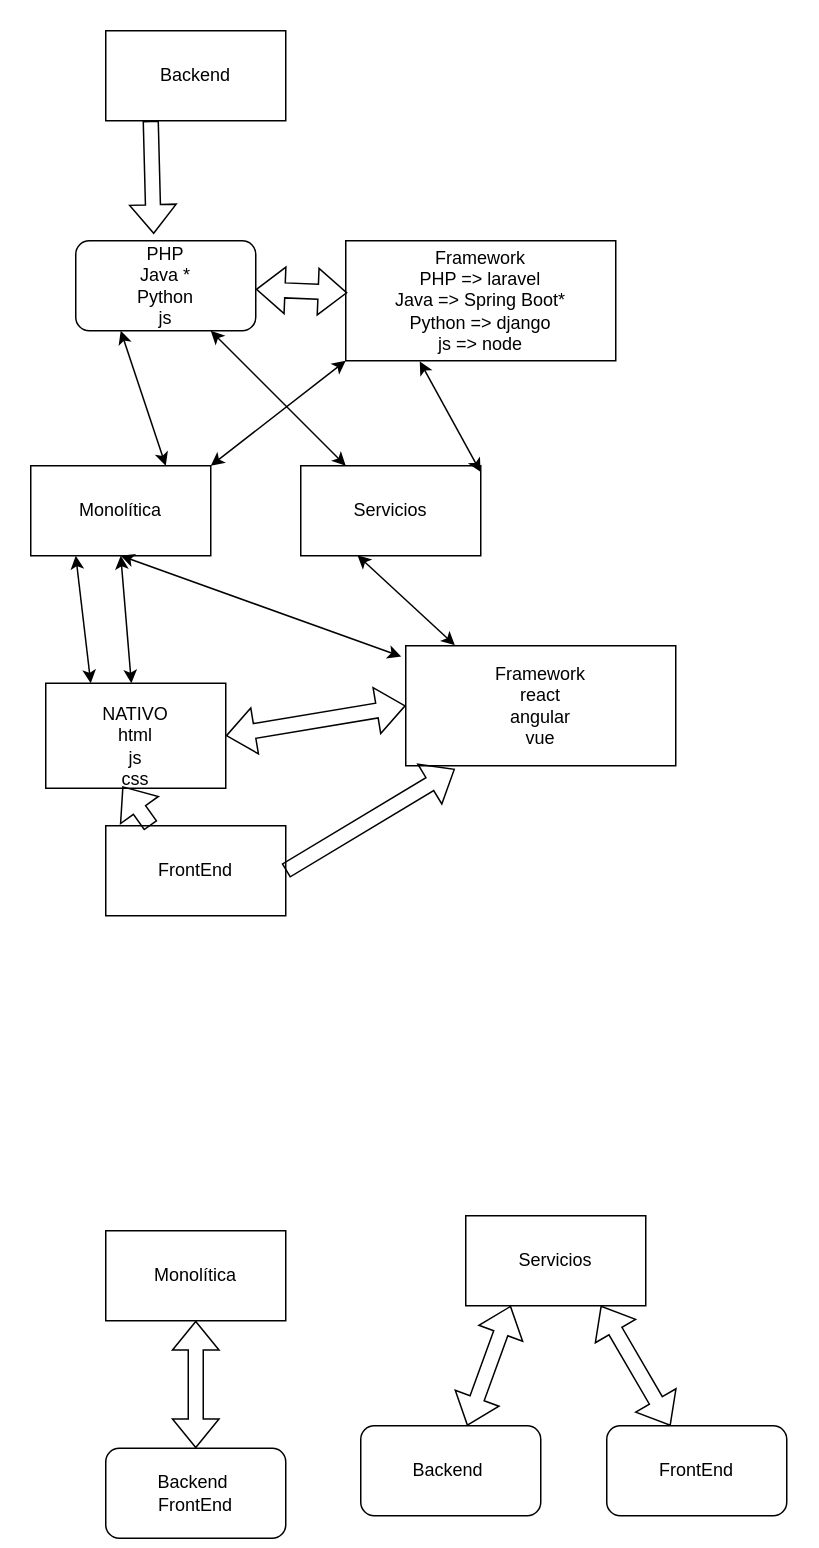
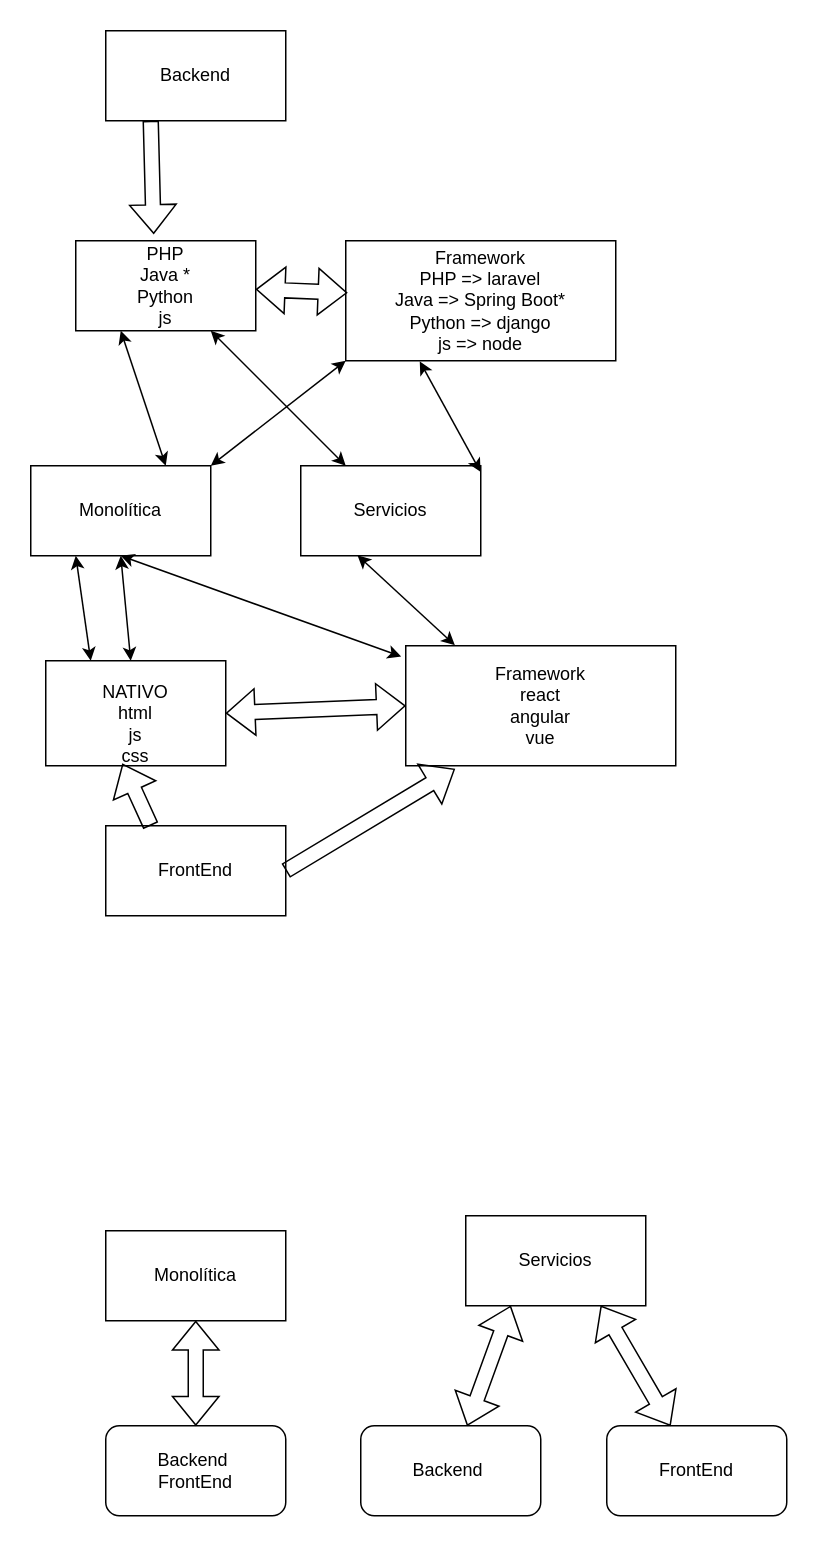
(166, 286) -> (166, 286)
(136, 736) -> (136, 713)
(196, 1493) -> (196, 1471)
